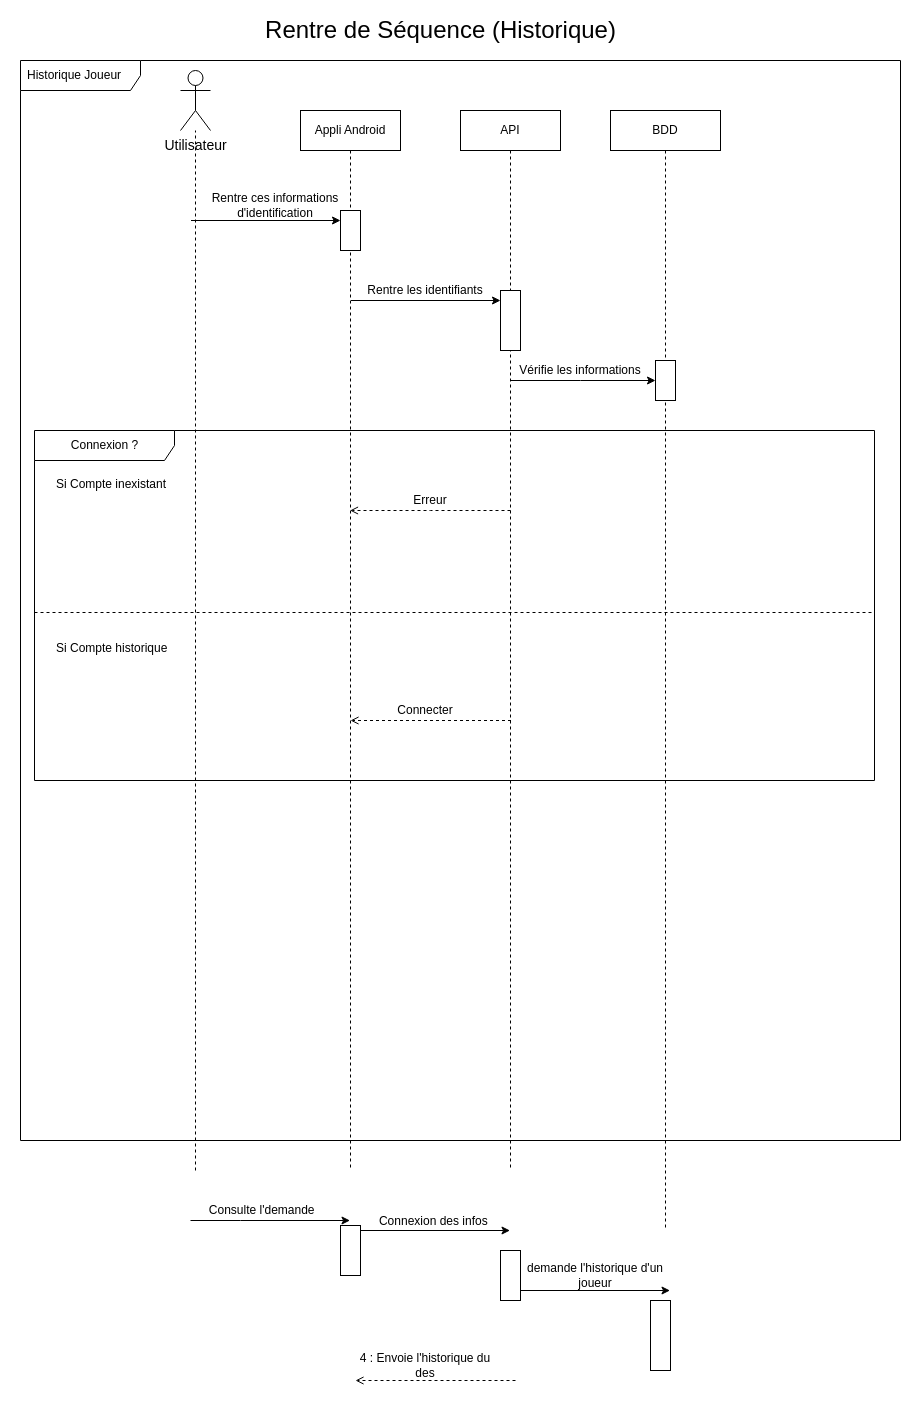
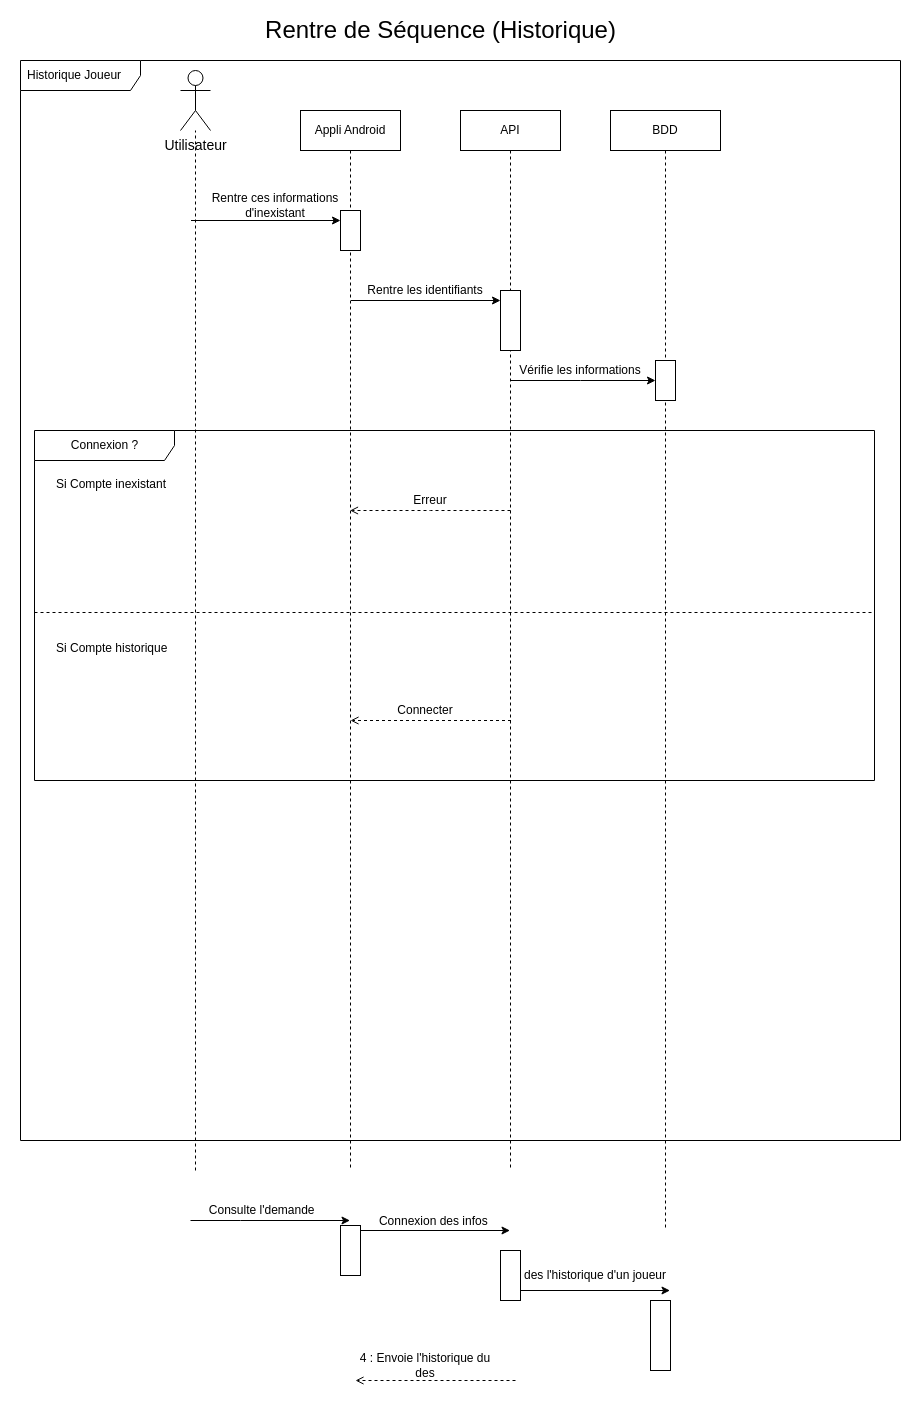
(276, 206) -> (276, 206)
(596, 1276) -> (596, 1276)
